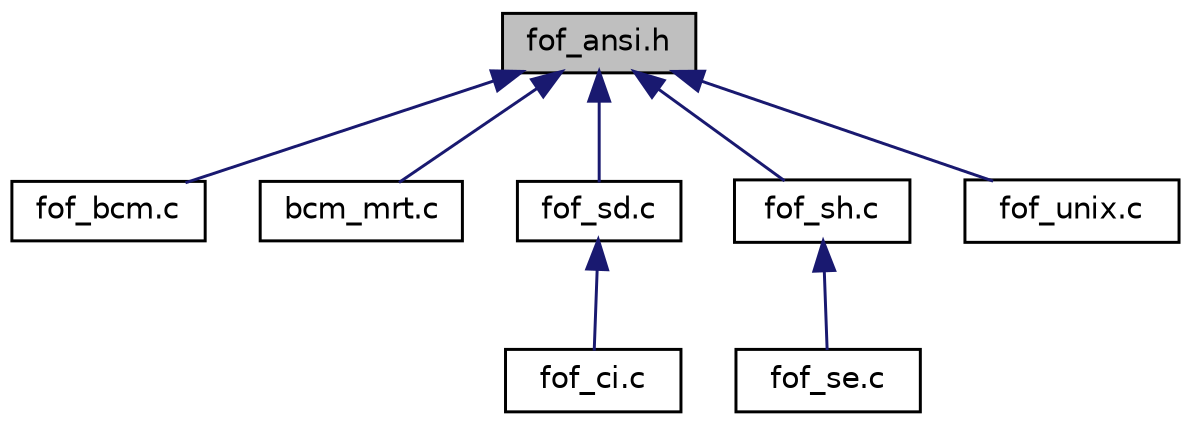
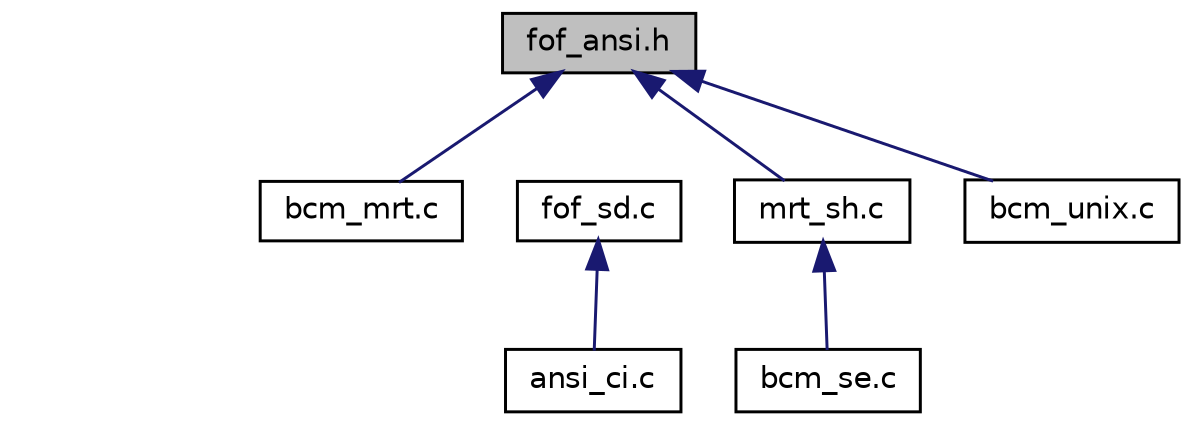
(599, 142) -> none
(109, 211) -> none
(822, 211) -> (822, 211)
(1072, 211) -> (1072, 211)
(593, 381) -> (593, 381)
(828, 381) -> (828, 381)
